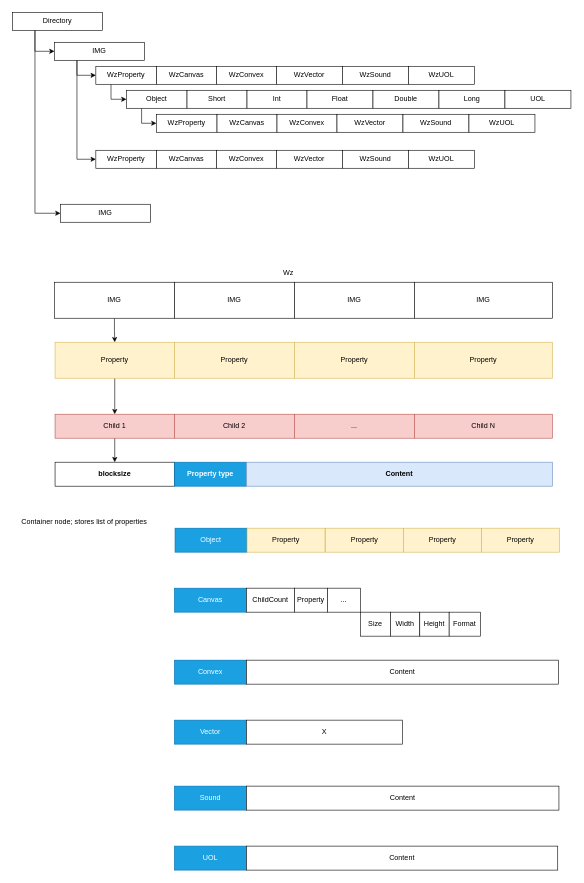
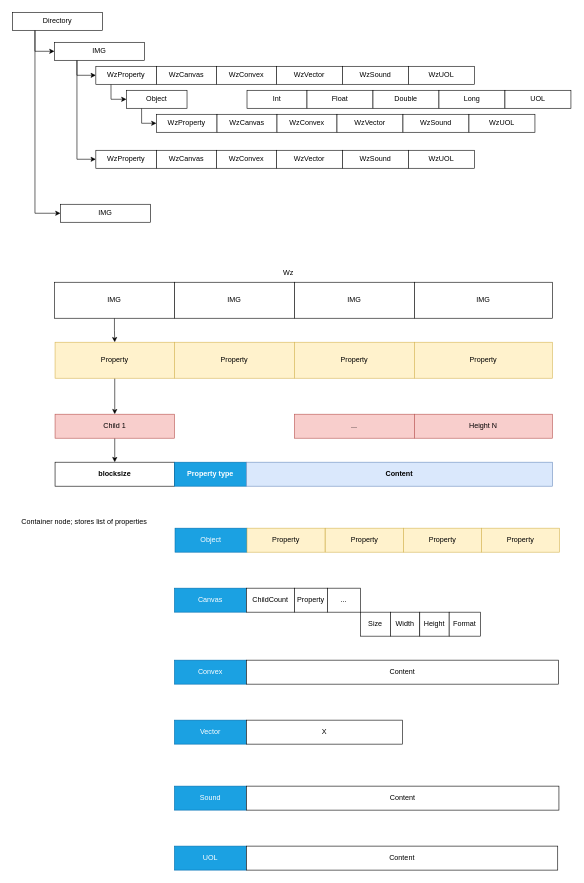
(217, 99) -> none
(234, 426) -> none
(483, 426) -> (483, 426)
